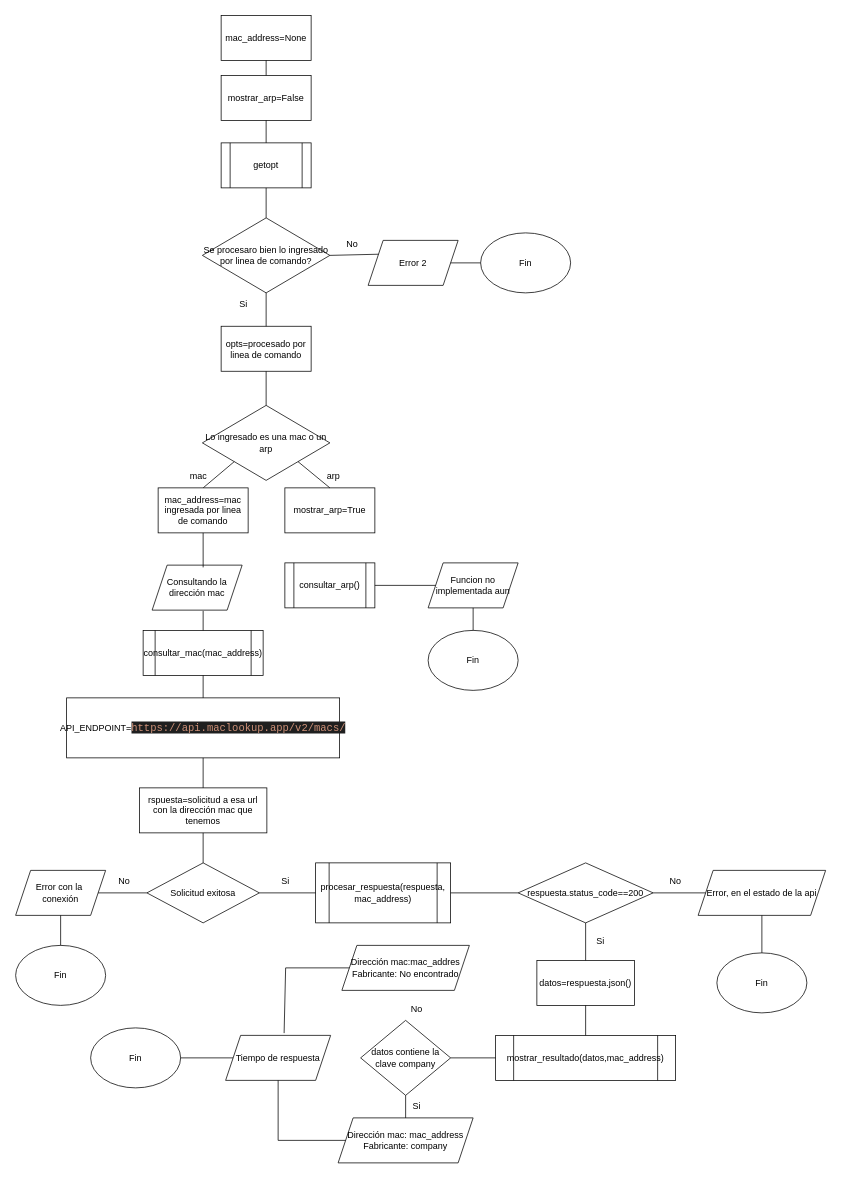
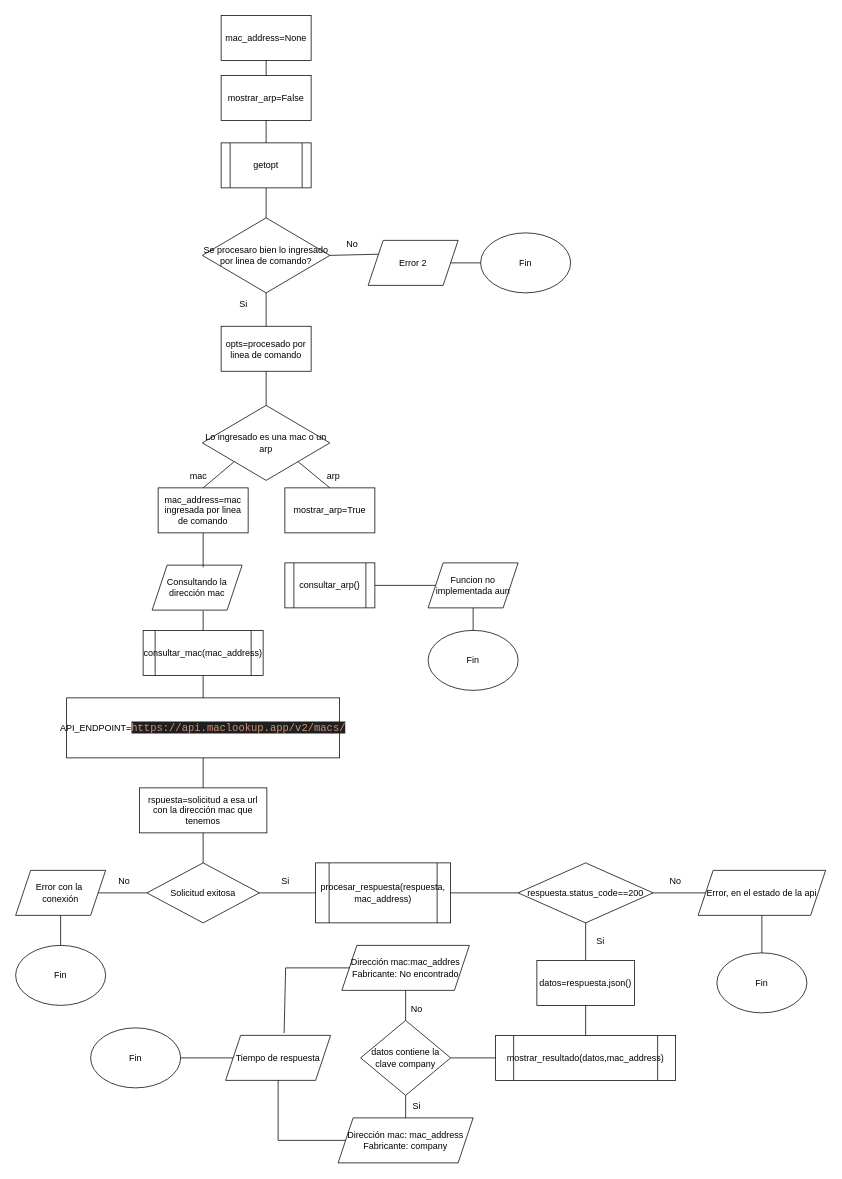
none -> (405, 1005)
